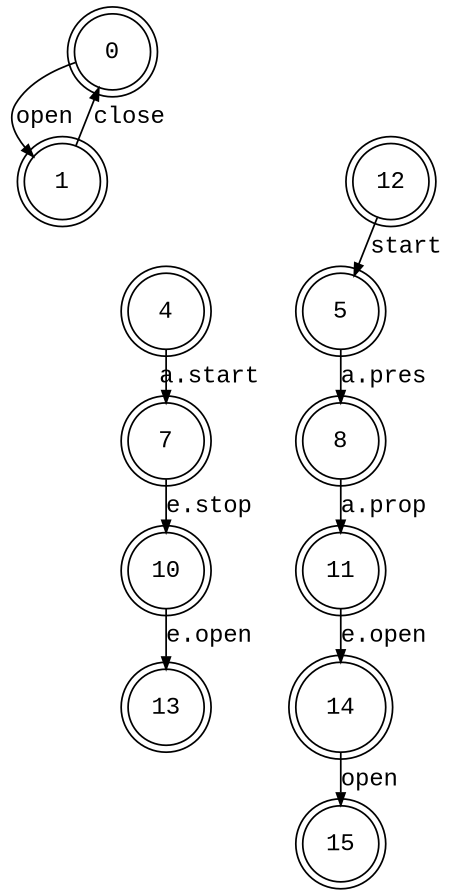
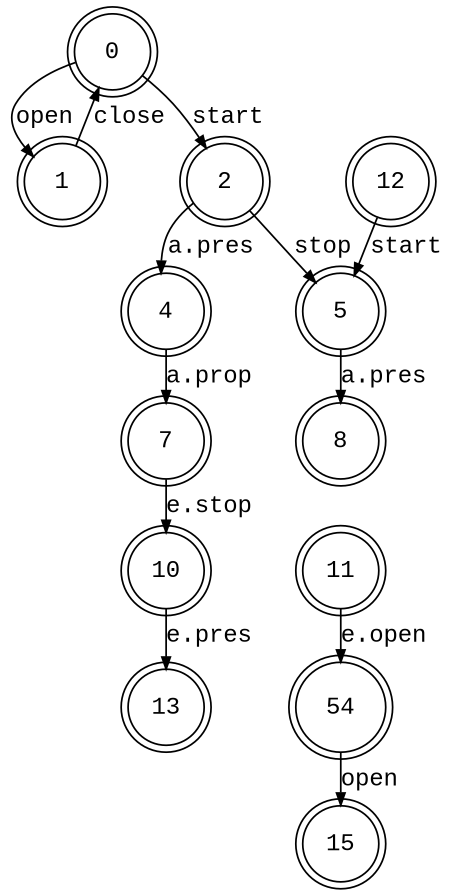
none -> (225, 182)
(209, 376) -> (209, 376)
(341, 500) -> none
(209, 635) -> (209, 635)
(341, 707) -> (341, 707)
